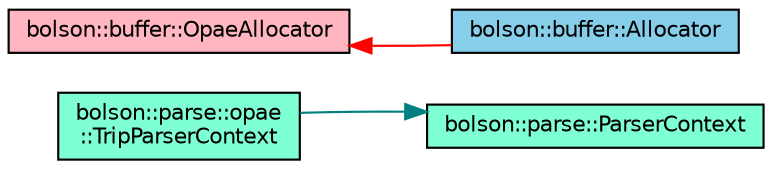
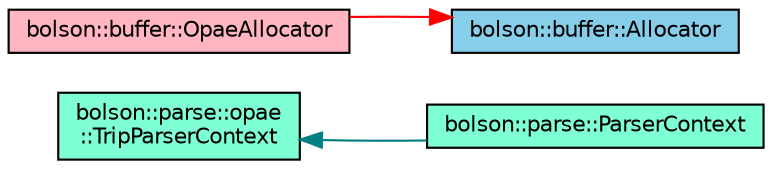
(412, 46) -> (390, 17)
(353, 112) -> (374, 141)
